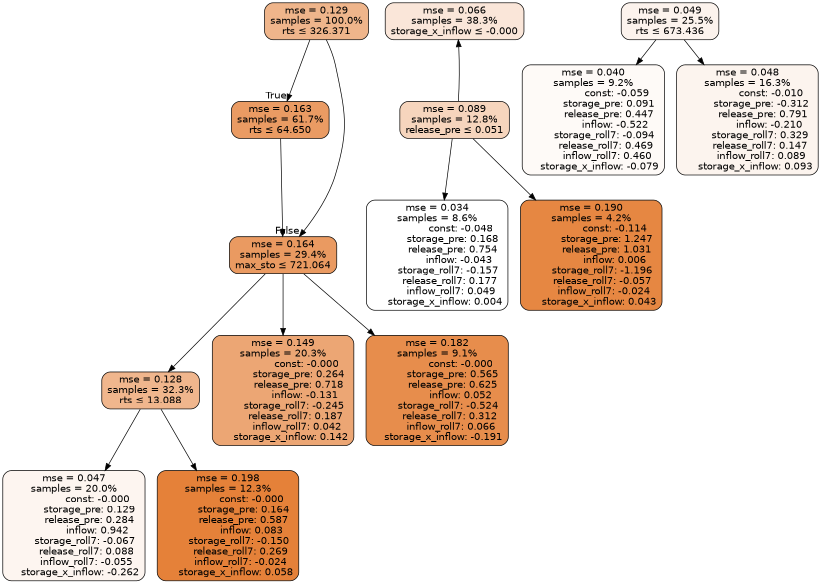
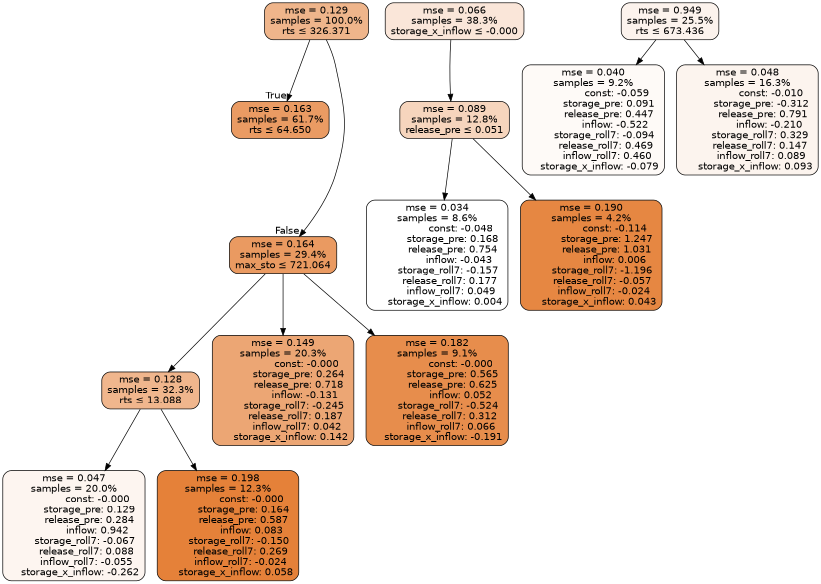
(670, 21) -> (670, 21)
(459, 74) -> (450, 67)
(282, 184) -> none
